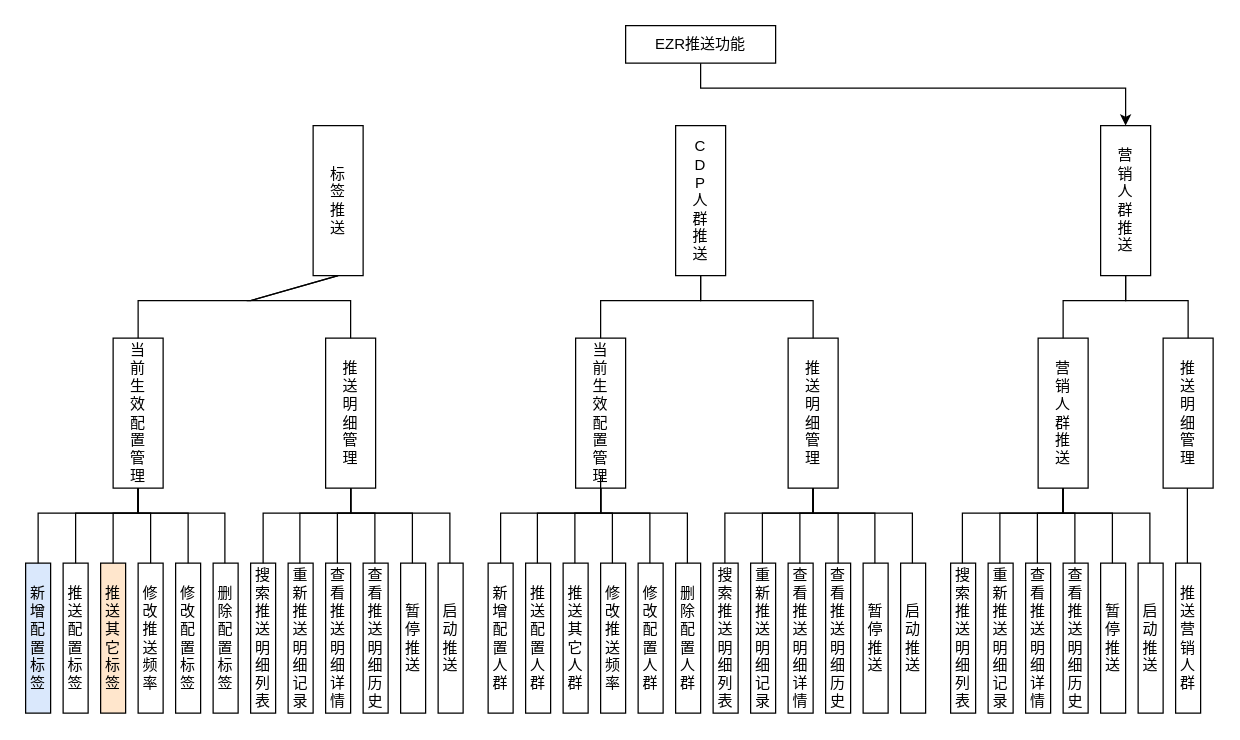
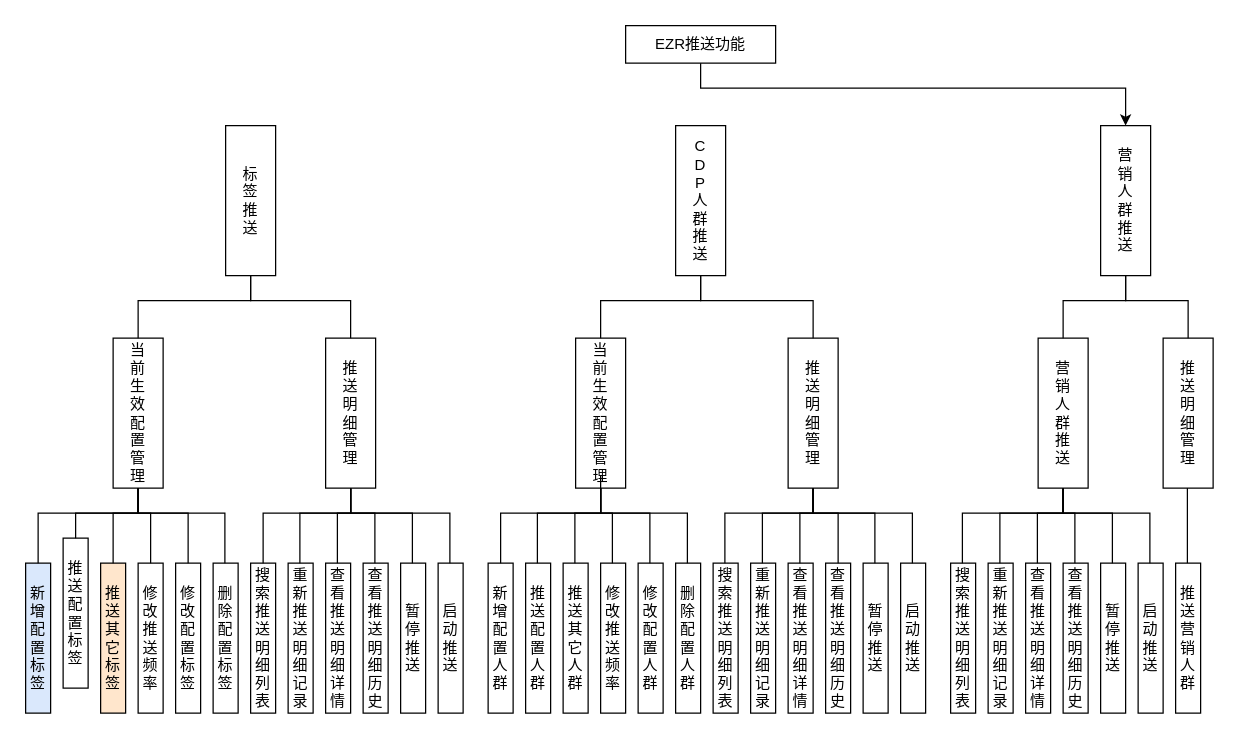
(338, 201) -> (251, 201)
(76, 638) -> (76, 613)
